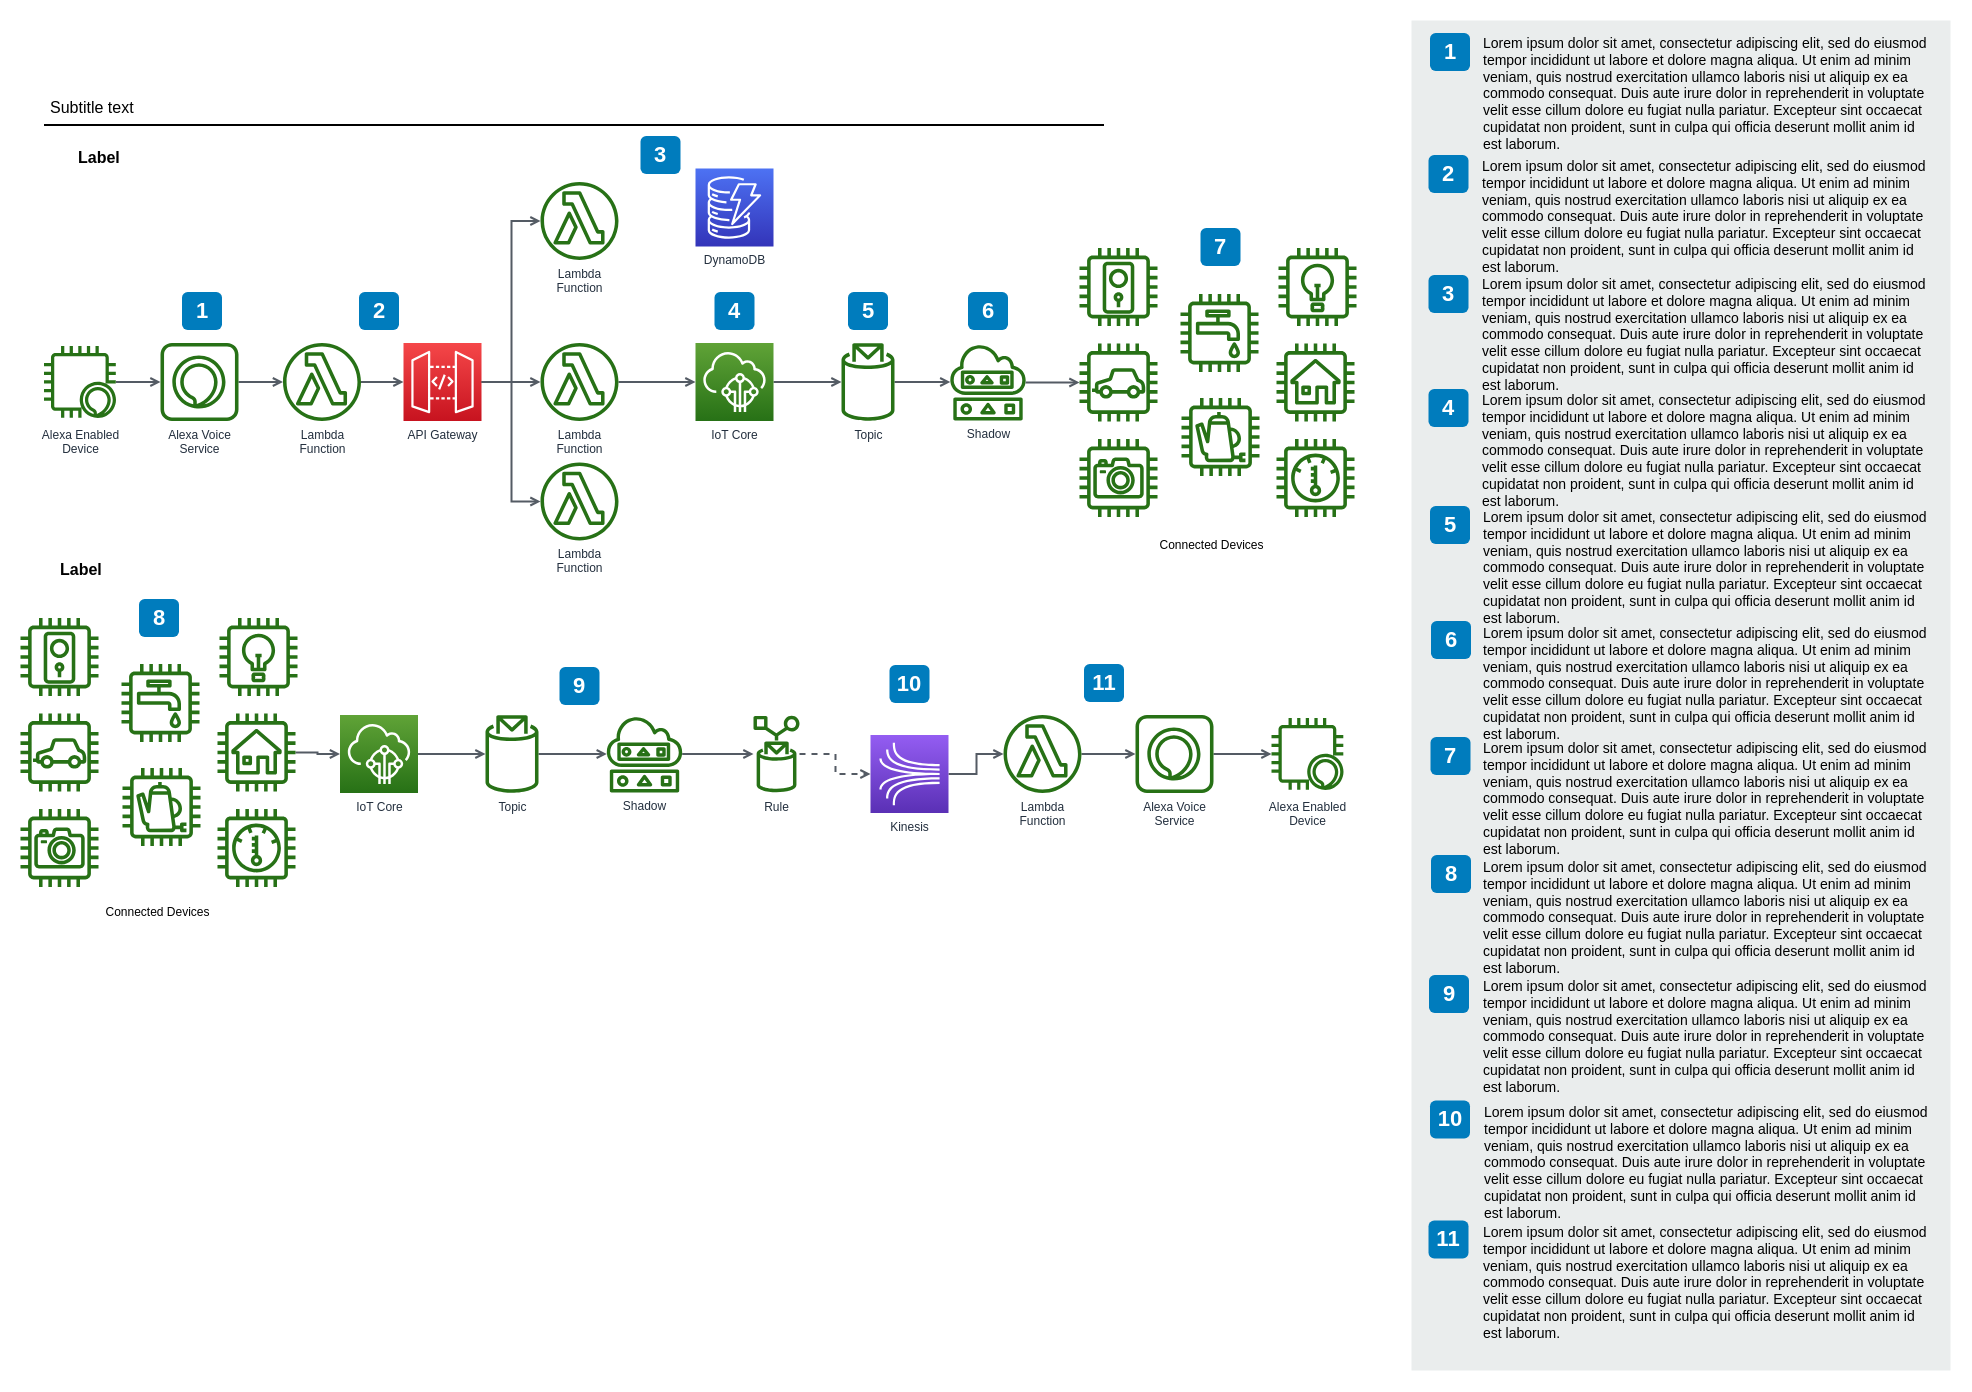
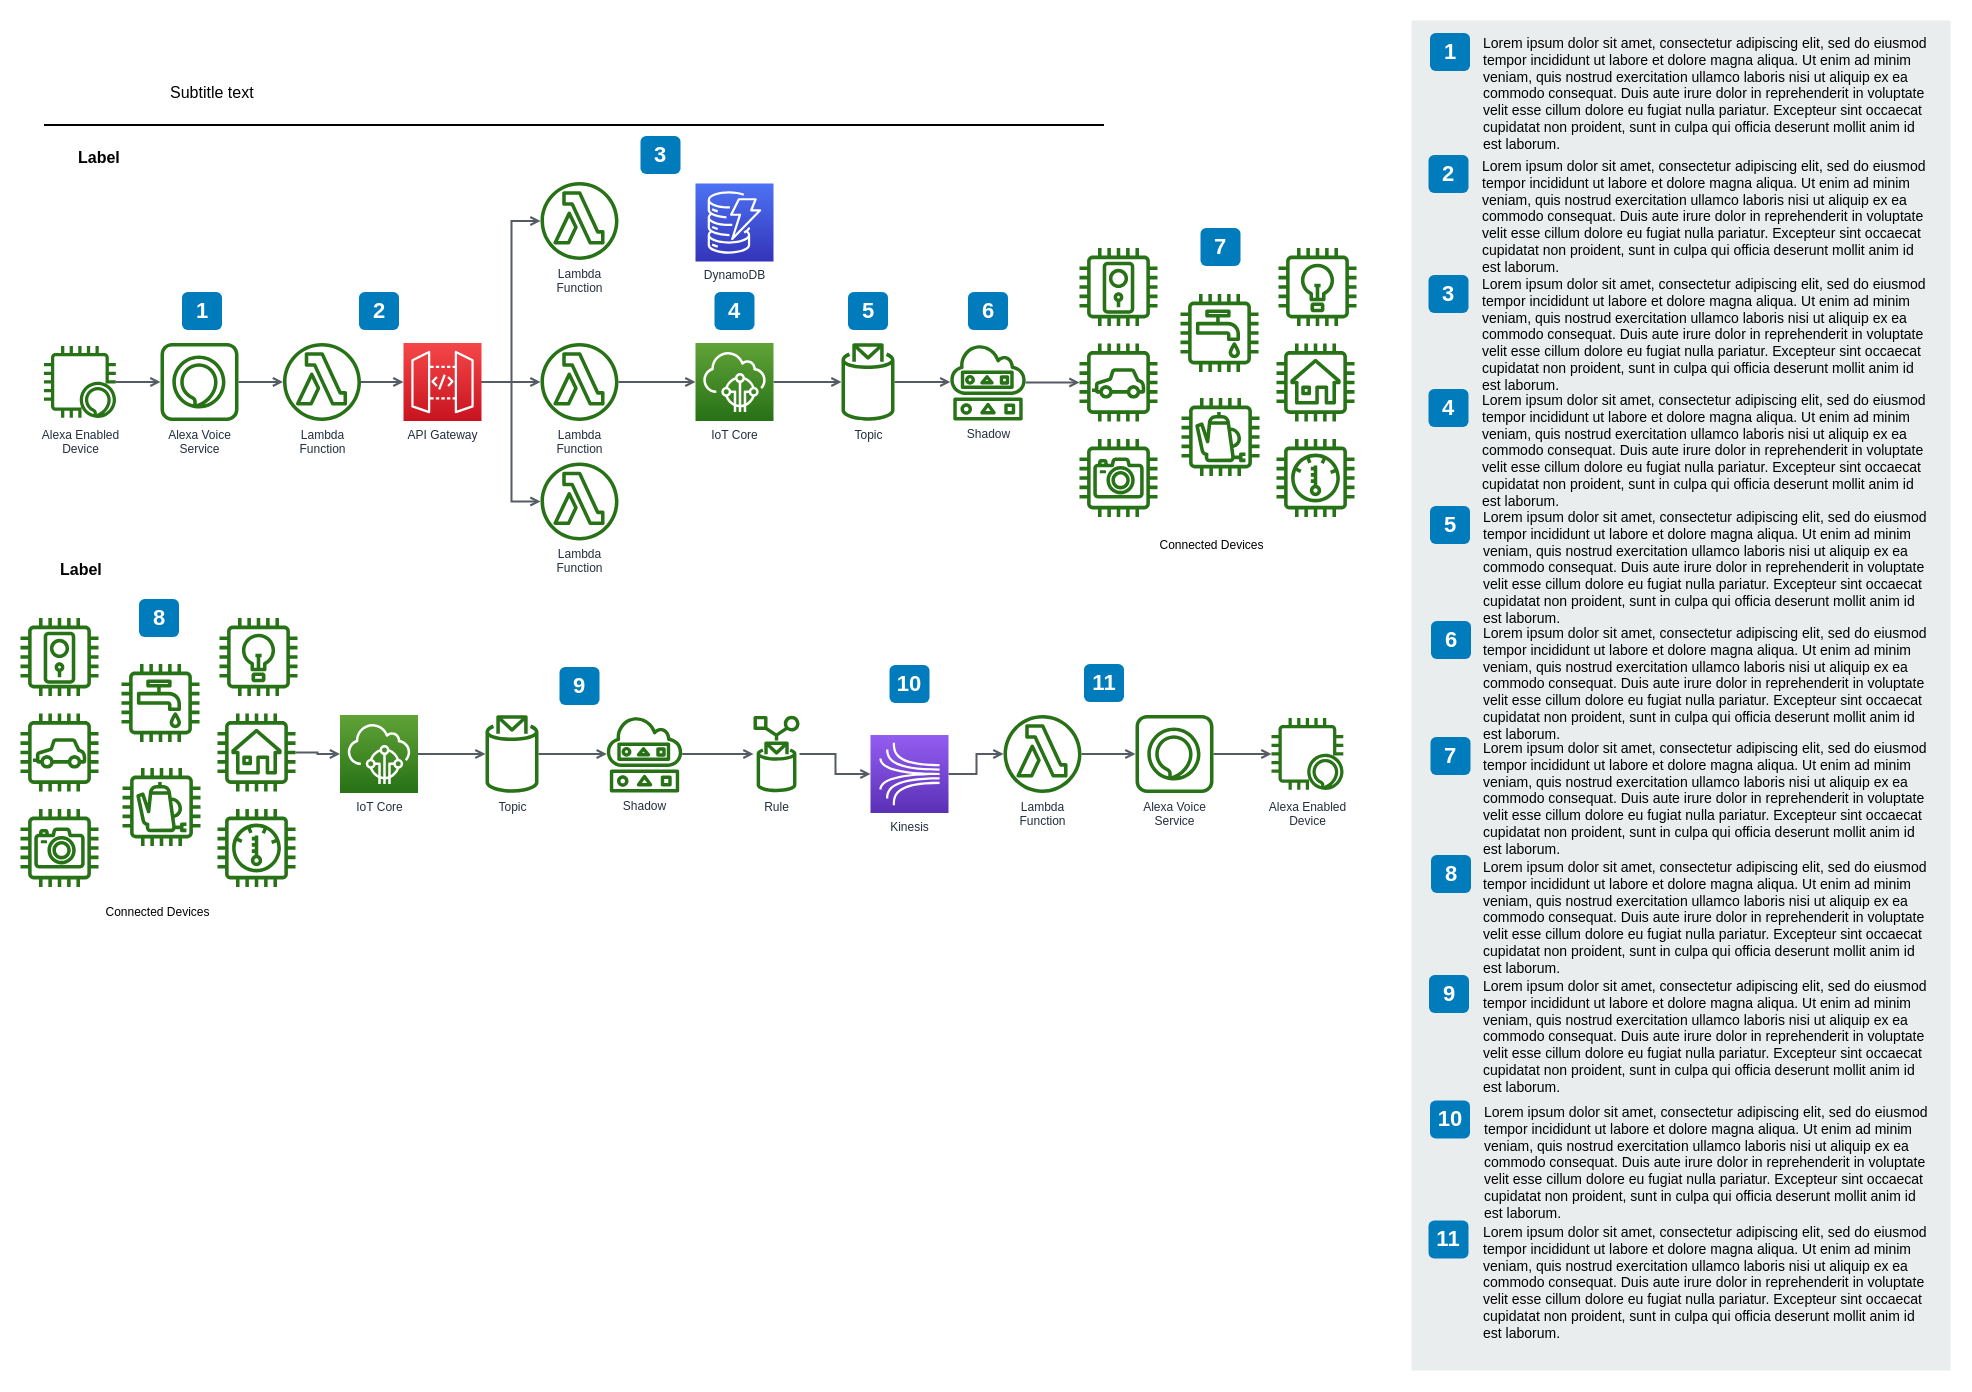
(98, 105) -> (218, 90)
(735, 208) -> (735, 223)
(836, 762) -> (836, 762)
